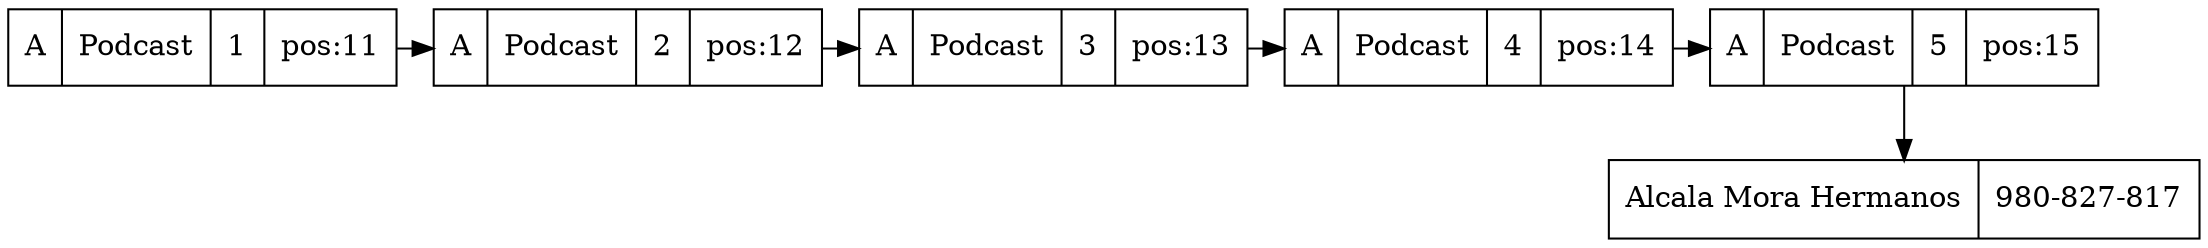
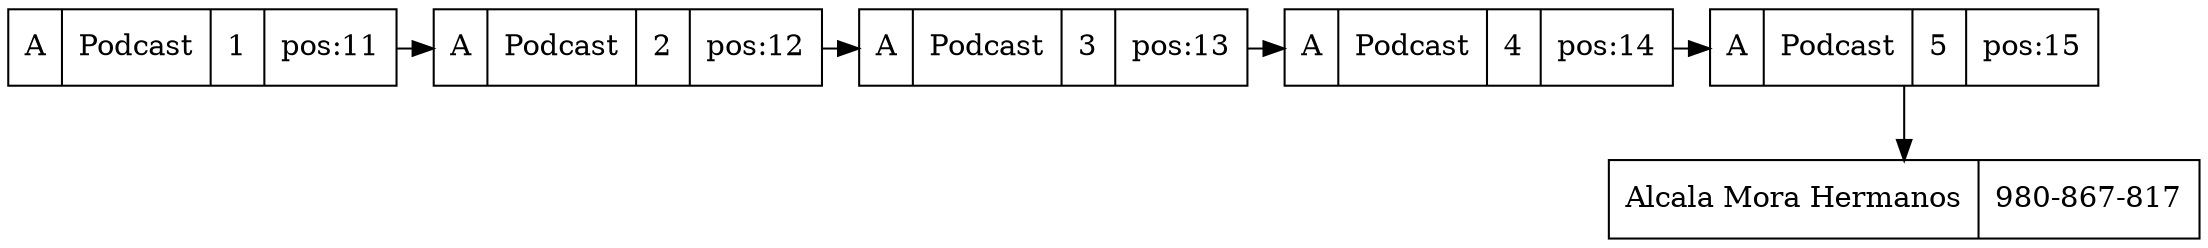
(2089, 198) -> (2089, 198)
